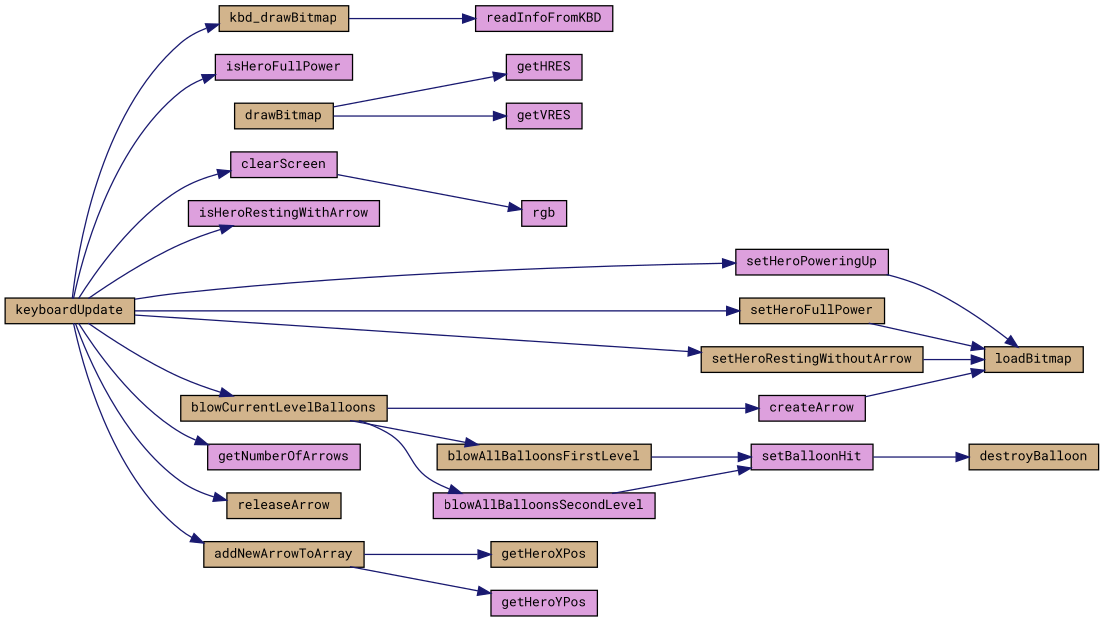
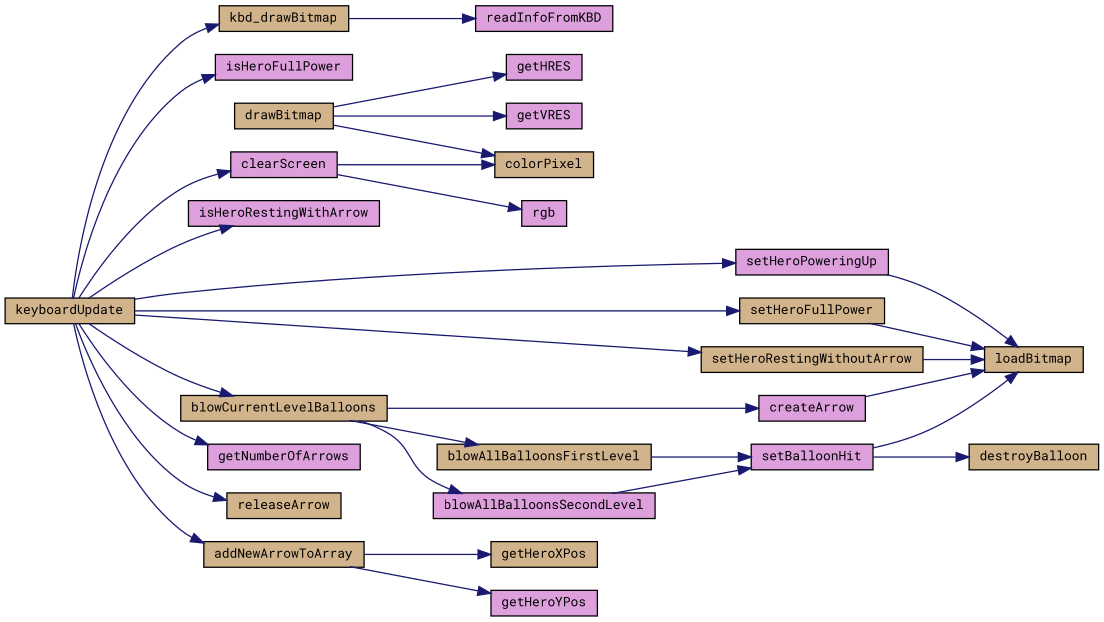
none -> (544, 165)
none -> (945, 422)
